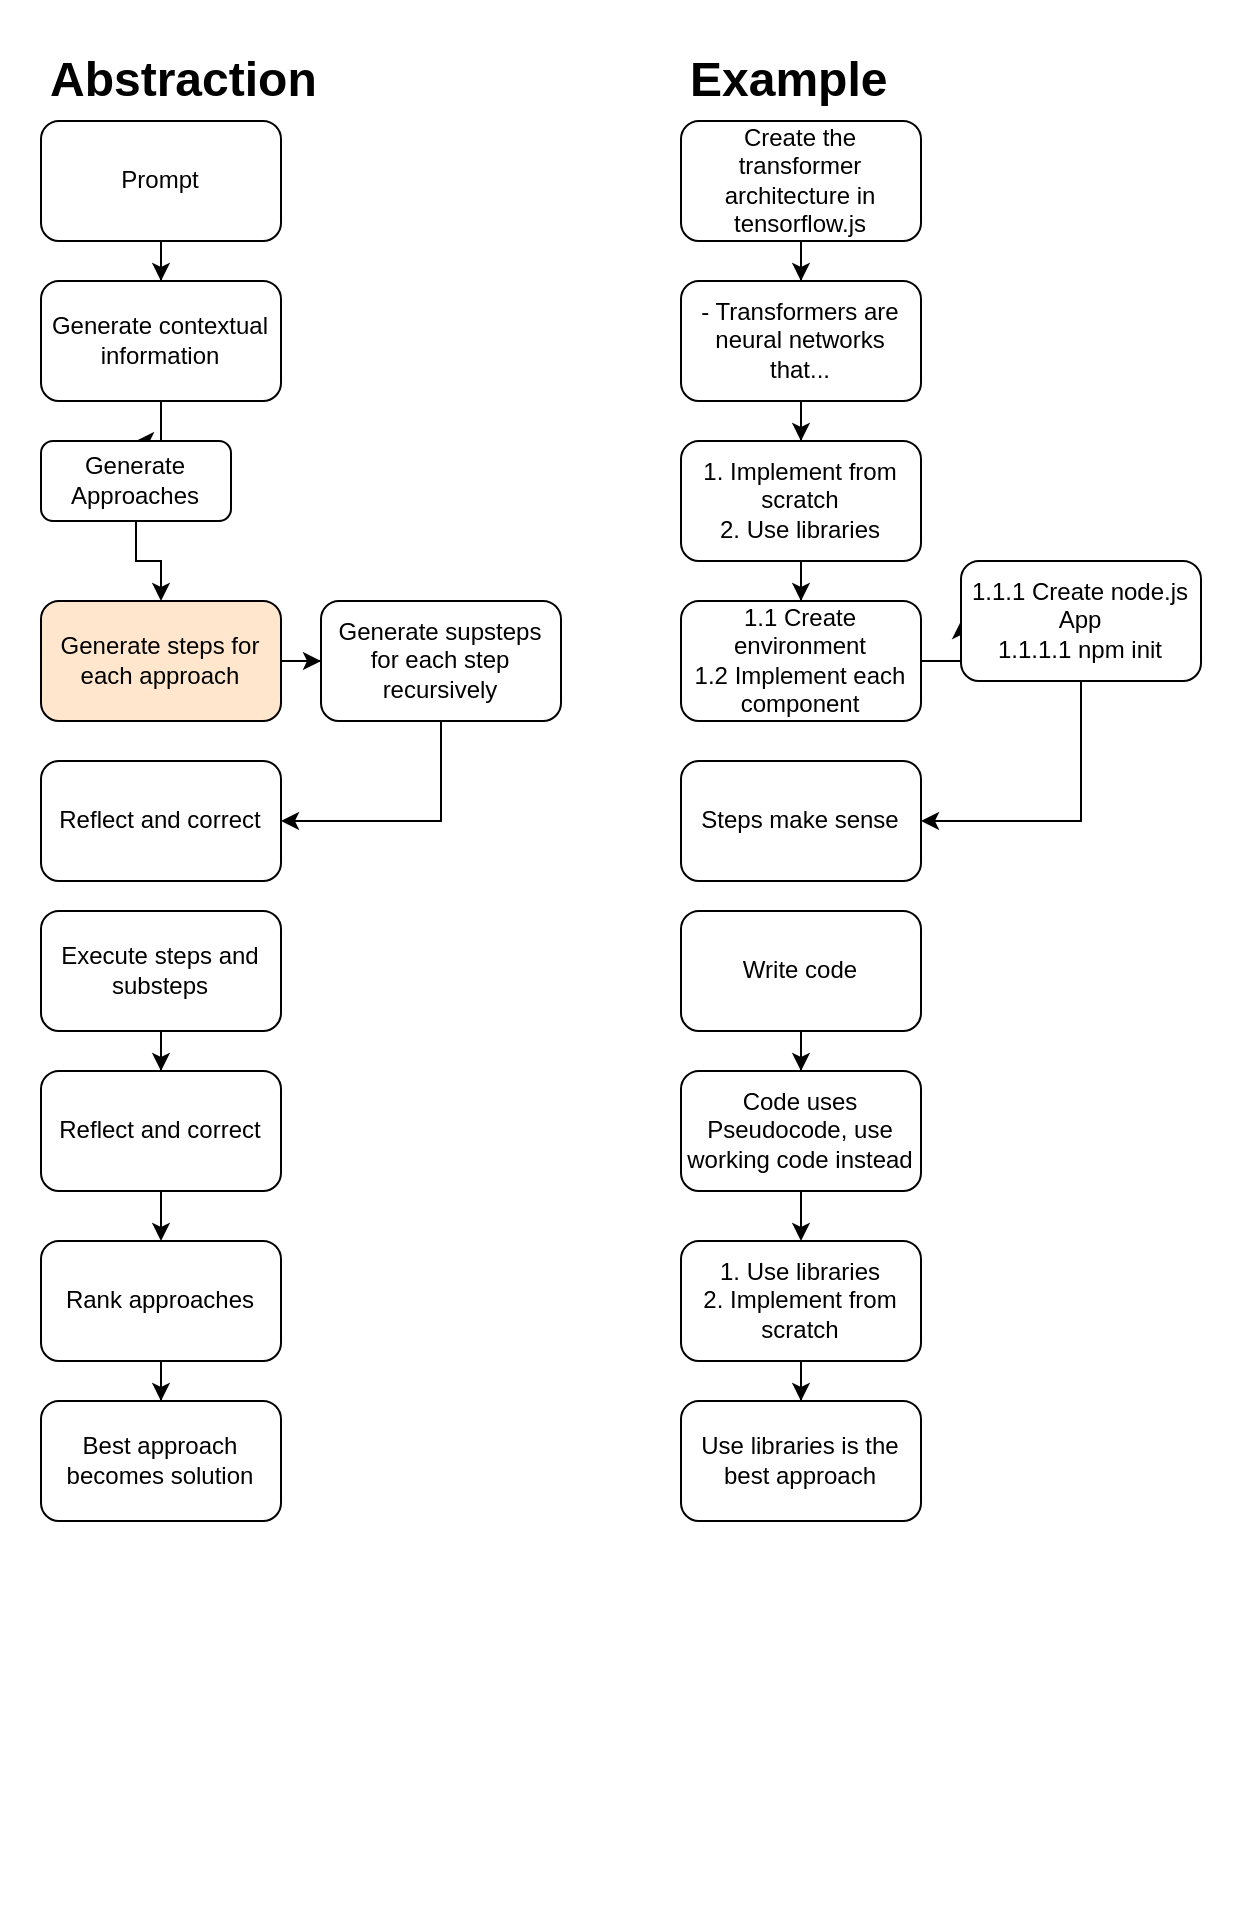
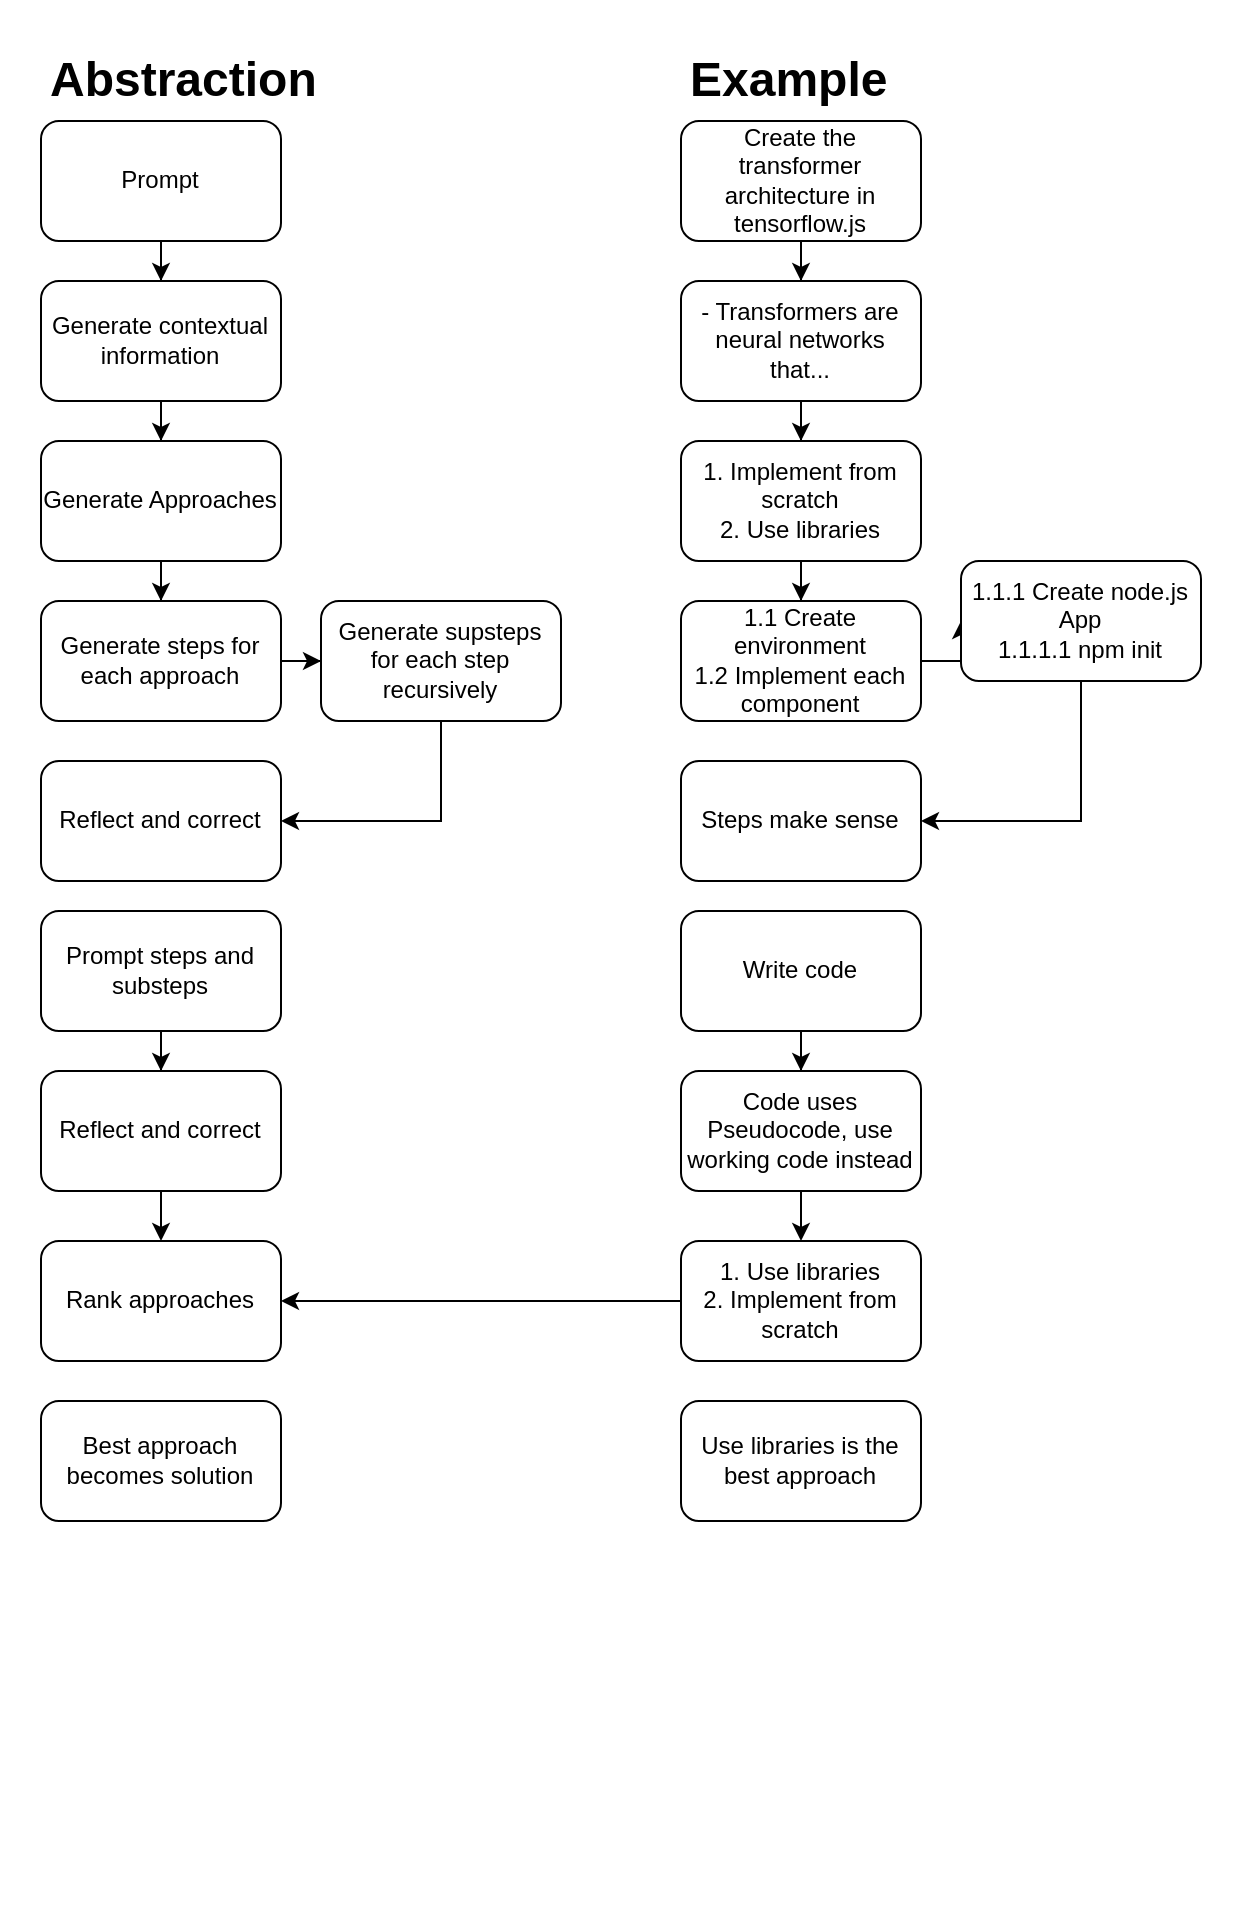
(136, 481) -> (161, 501)
(161, 661) -> (161, 661)
(161, 971) -> (161, 971)
(161, 1388) -> none
(801, 1388) -> (488, 1301)
